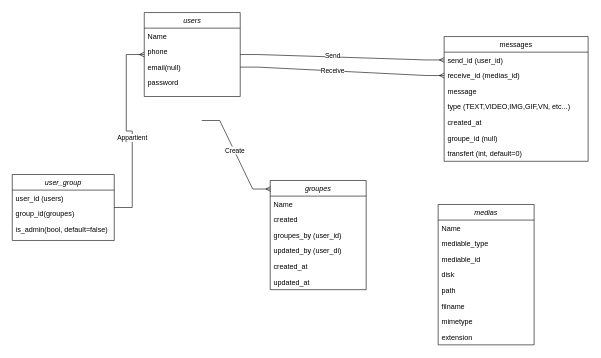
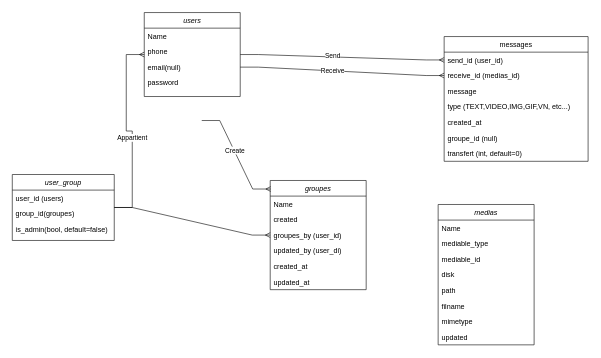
none -> (193, 221)
(459, 337) -> (456, 337)
